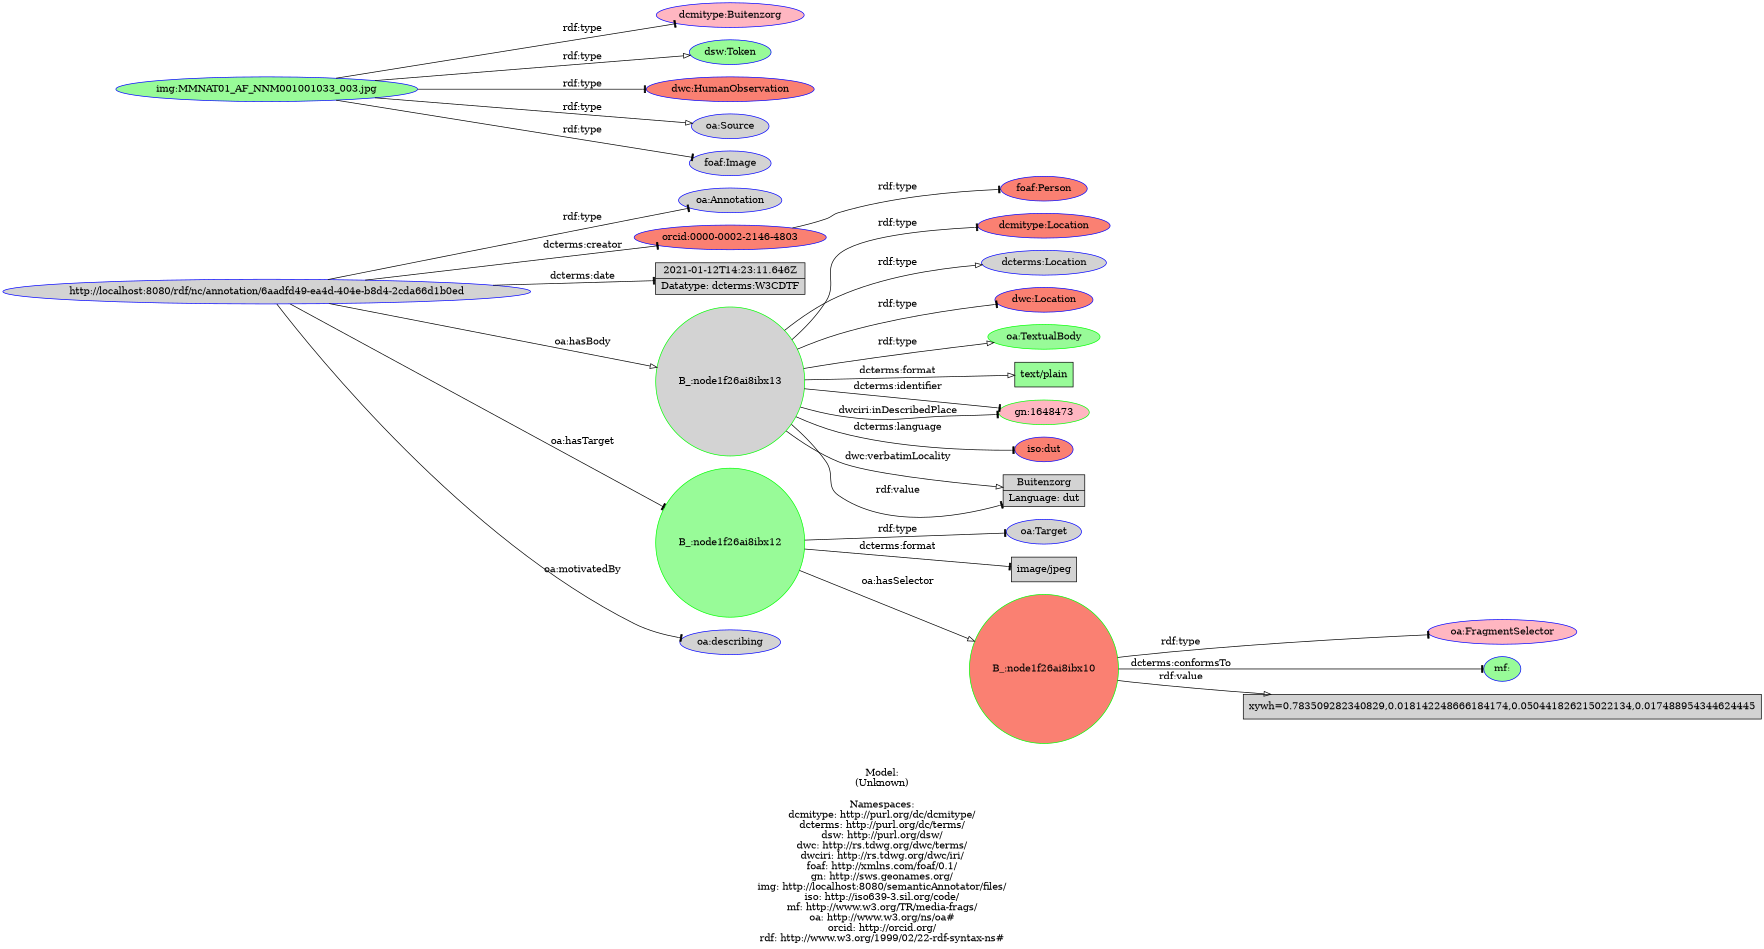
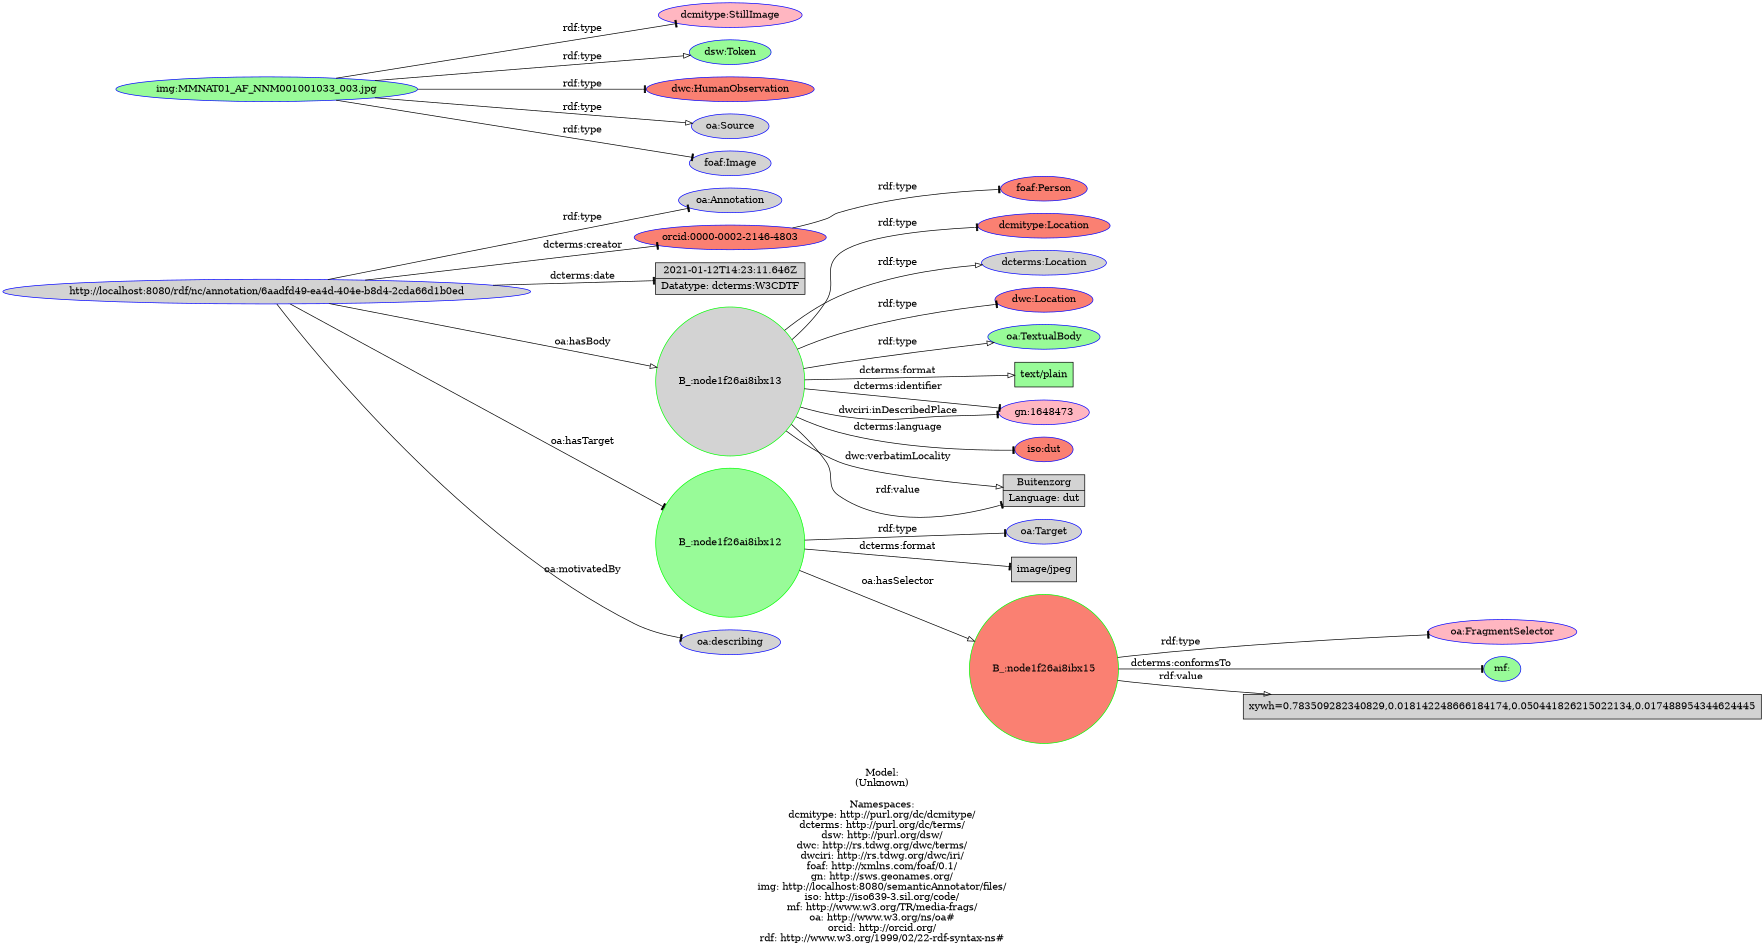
(730, 15) -> (730, 15)
(1044, 337) -> (1044, 337)
(1044, 412) -> (1044, 412)
(1044, 669) -> (1044, 669)
